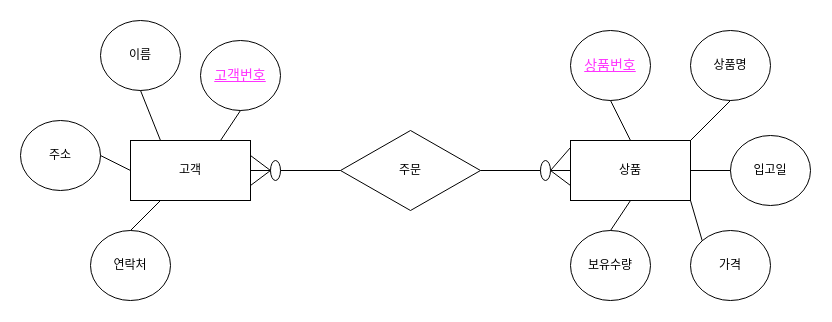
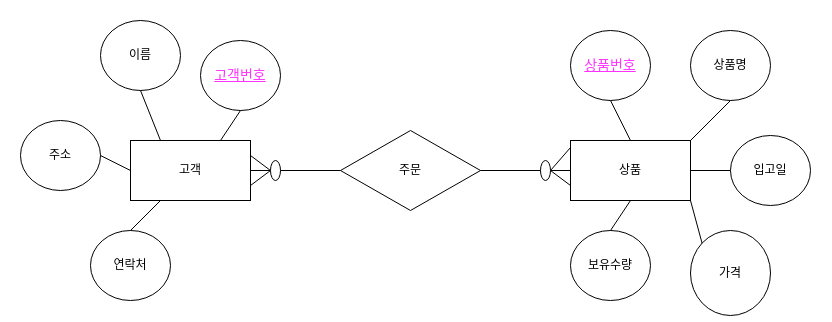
(731, 266) -> (731, 273)
